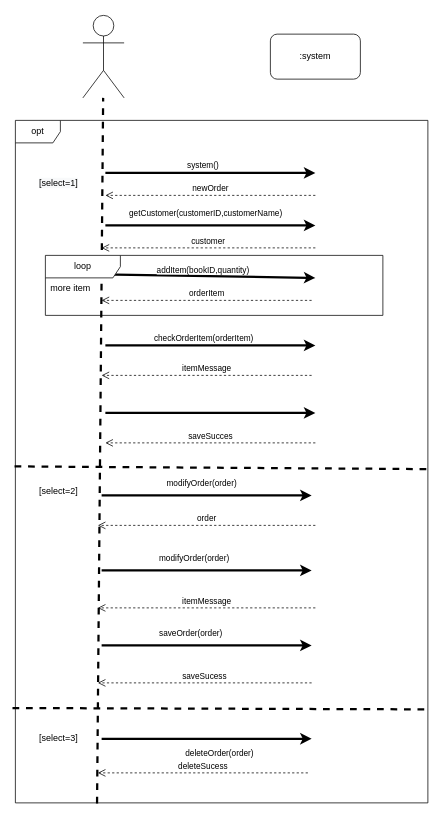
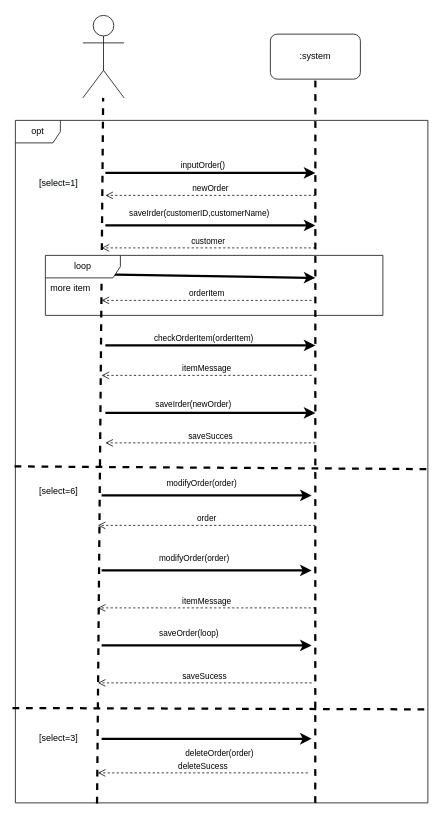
(203, 165) -> (203, 165)
(219, 214) -> (214, 214)
(203, 270) -> none
none -> (207, 405)
none -> (315, 439)
(63, 491) -> (63, 491)
(200, 634) -> (196, 634)
